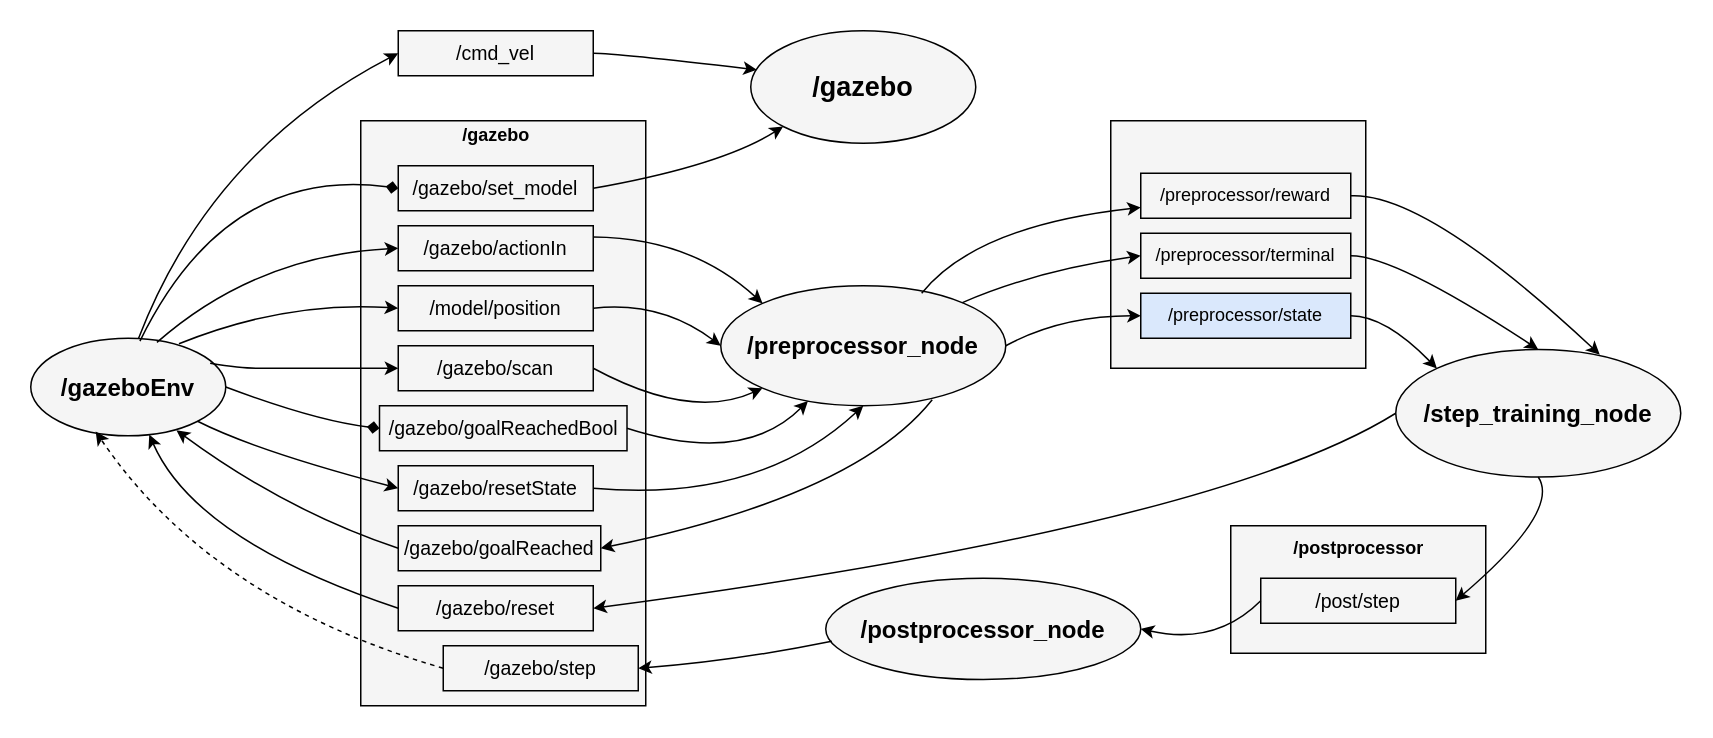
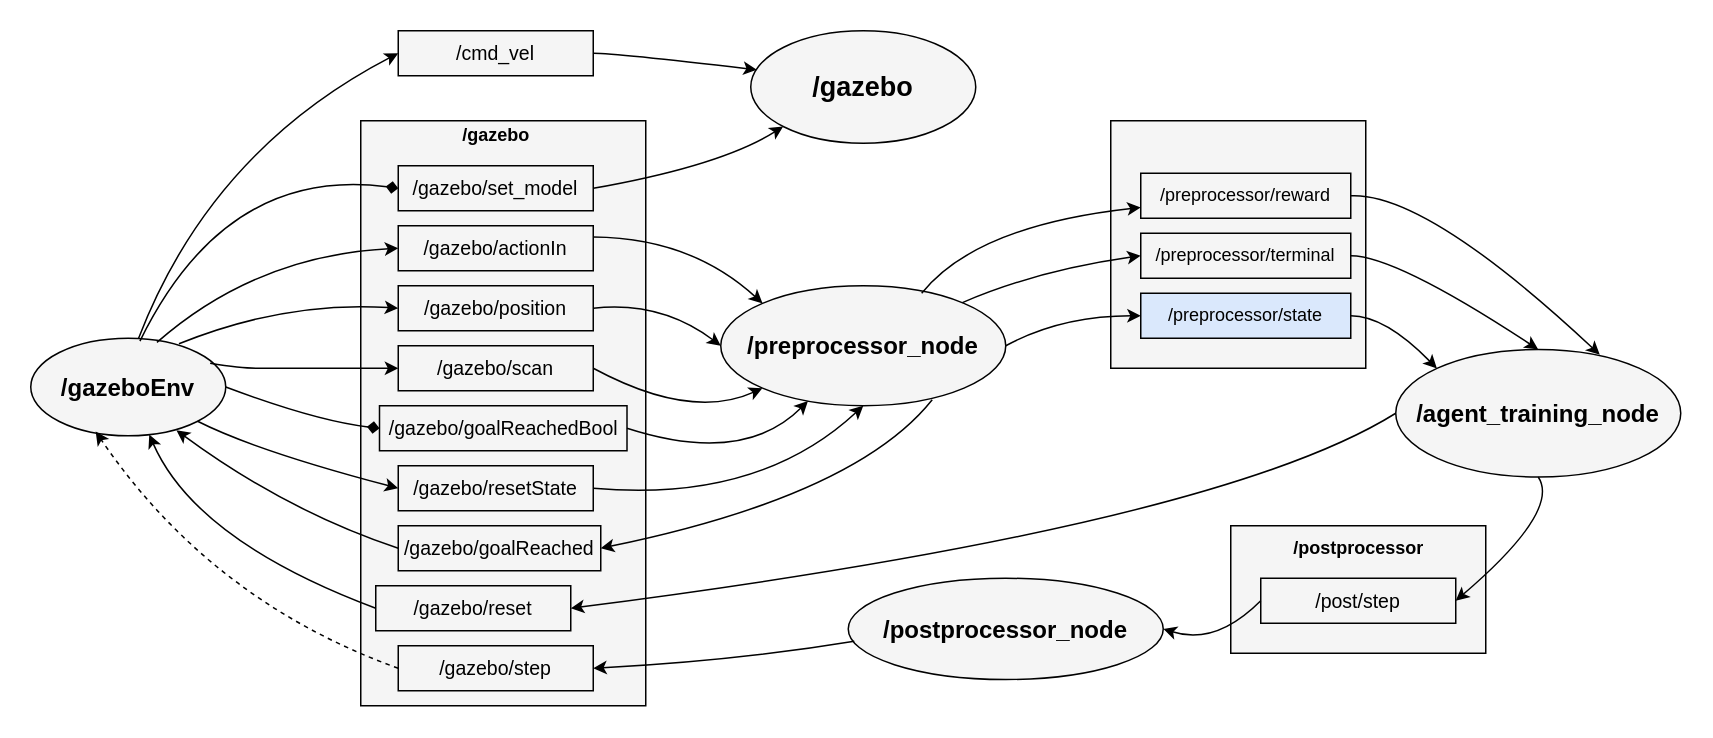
(496, 308) -> (496, 308)
(1538, 413) -> (1538, 413)
(496, 608) -> (473, 608)
(983, 629) -> (1006, 629)
(541, 668) -> (496, 668)
